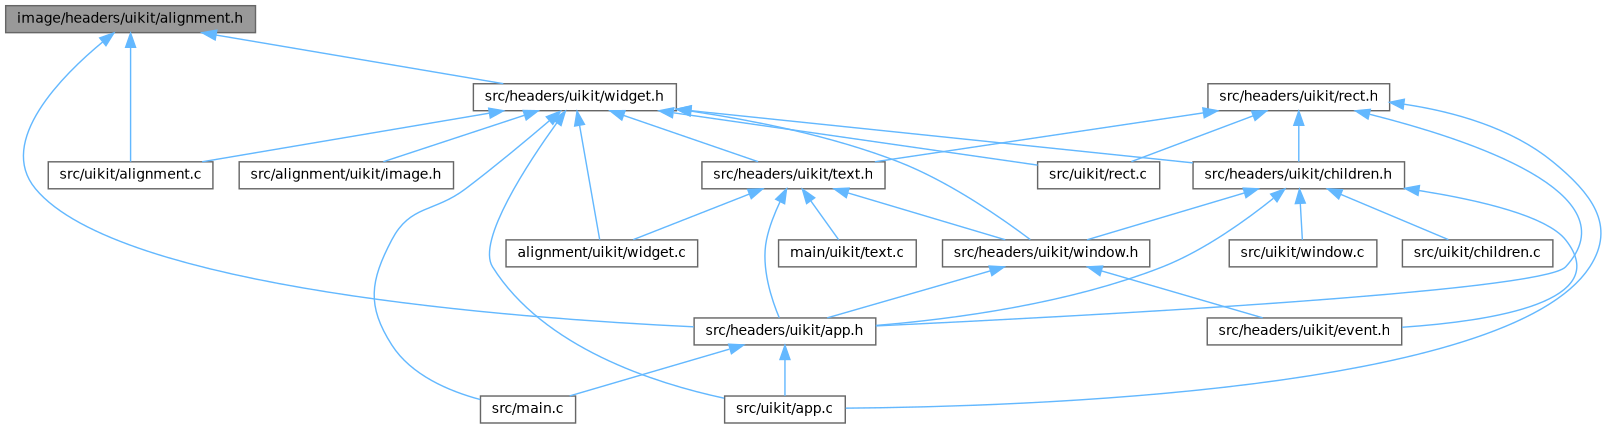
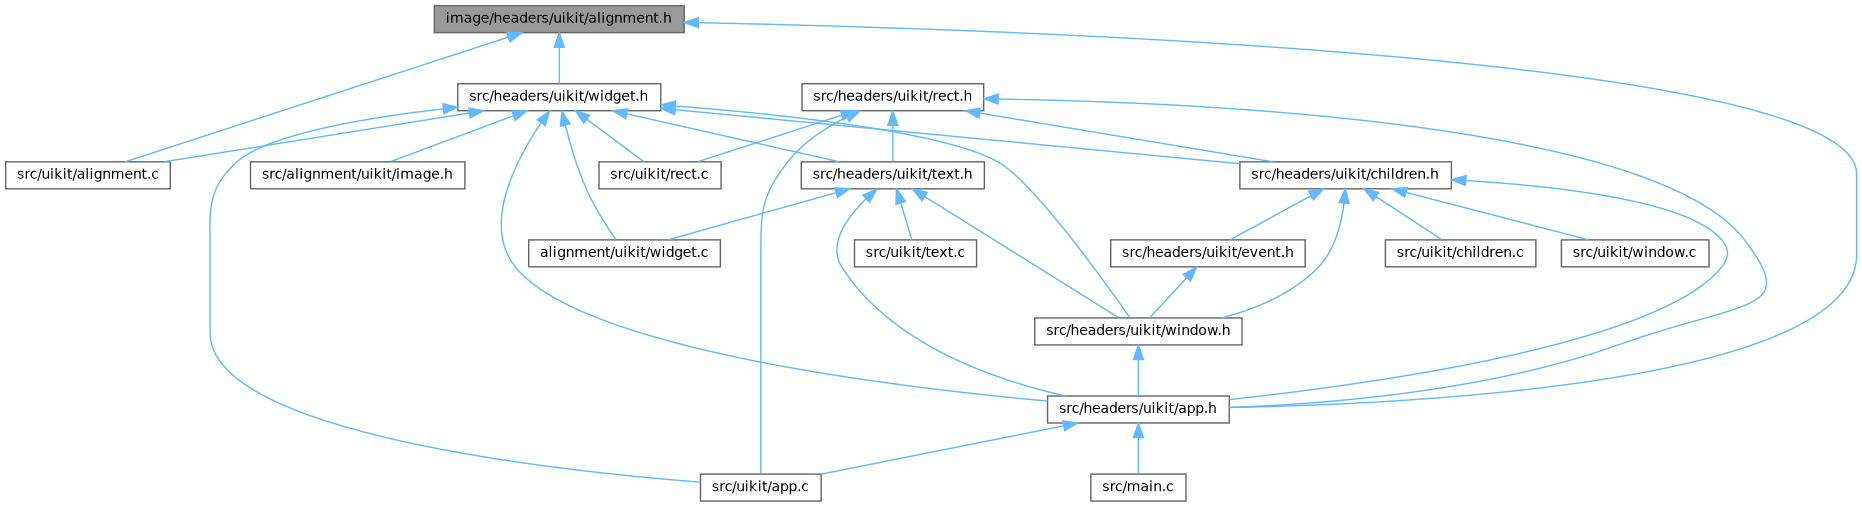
(388, 248) -> (696, 347)
(847, 253) -> (916, 253)
(1182, 294) -> (1168, 298)
